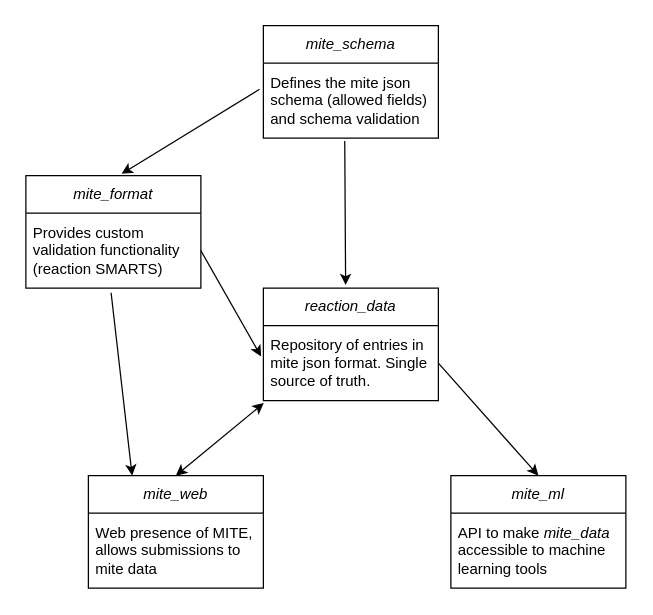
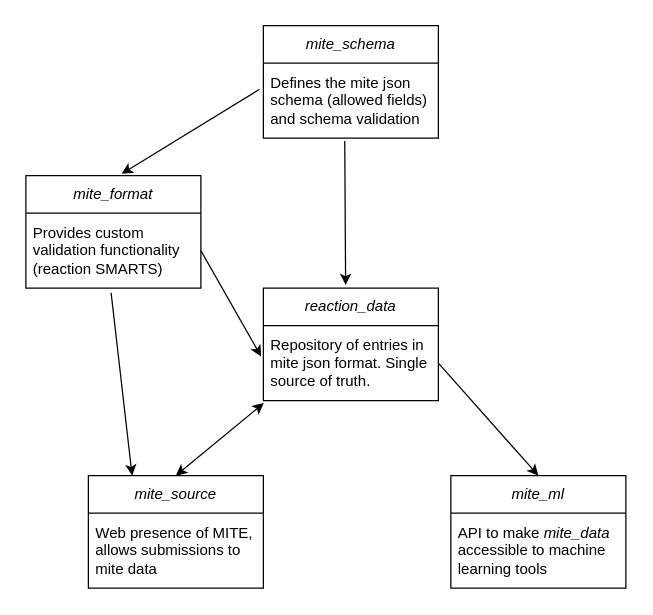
(176, 494) -> (176, 494)
